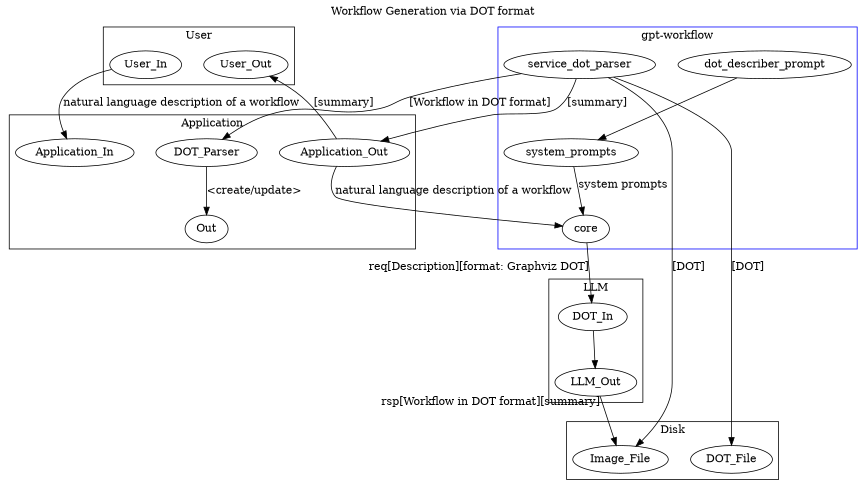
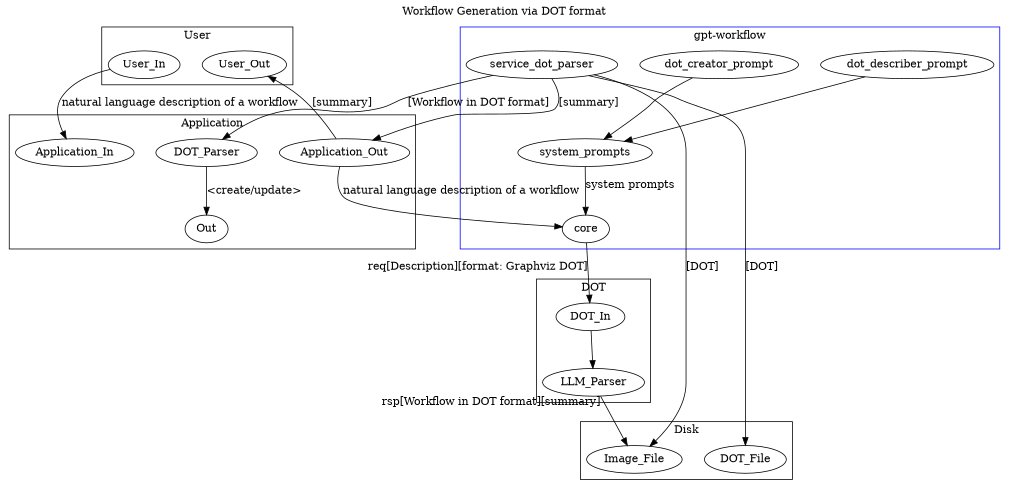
none -> (719, 65)
(596, 288) -> (594, 288)
(596, 382) -> (594, 382)
